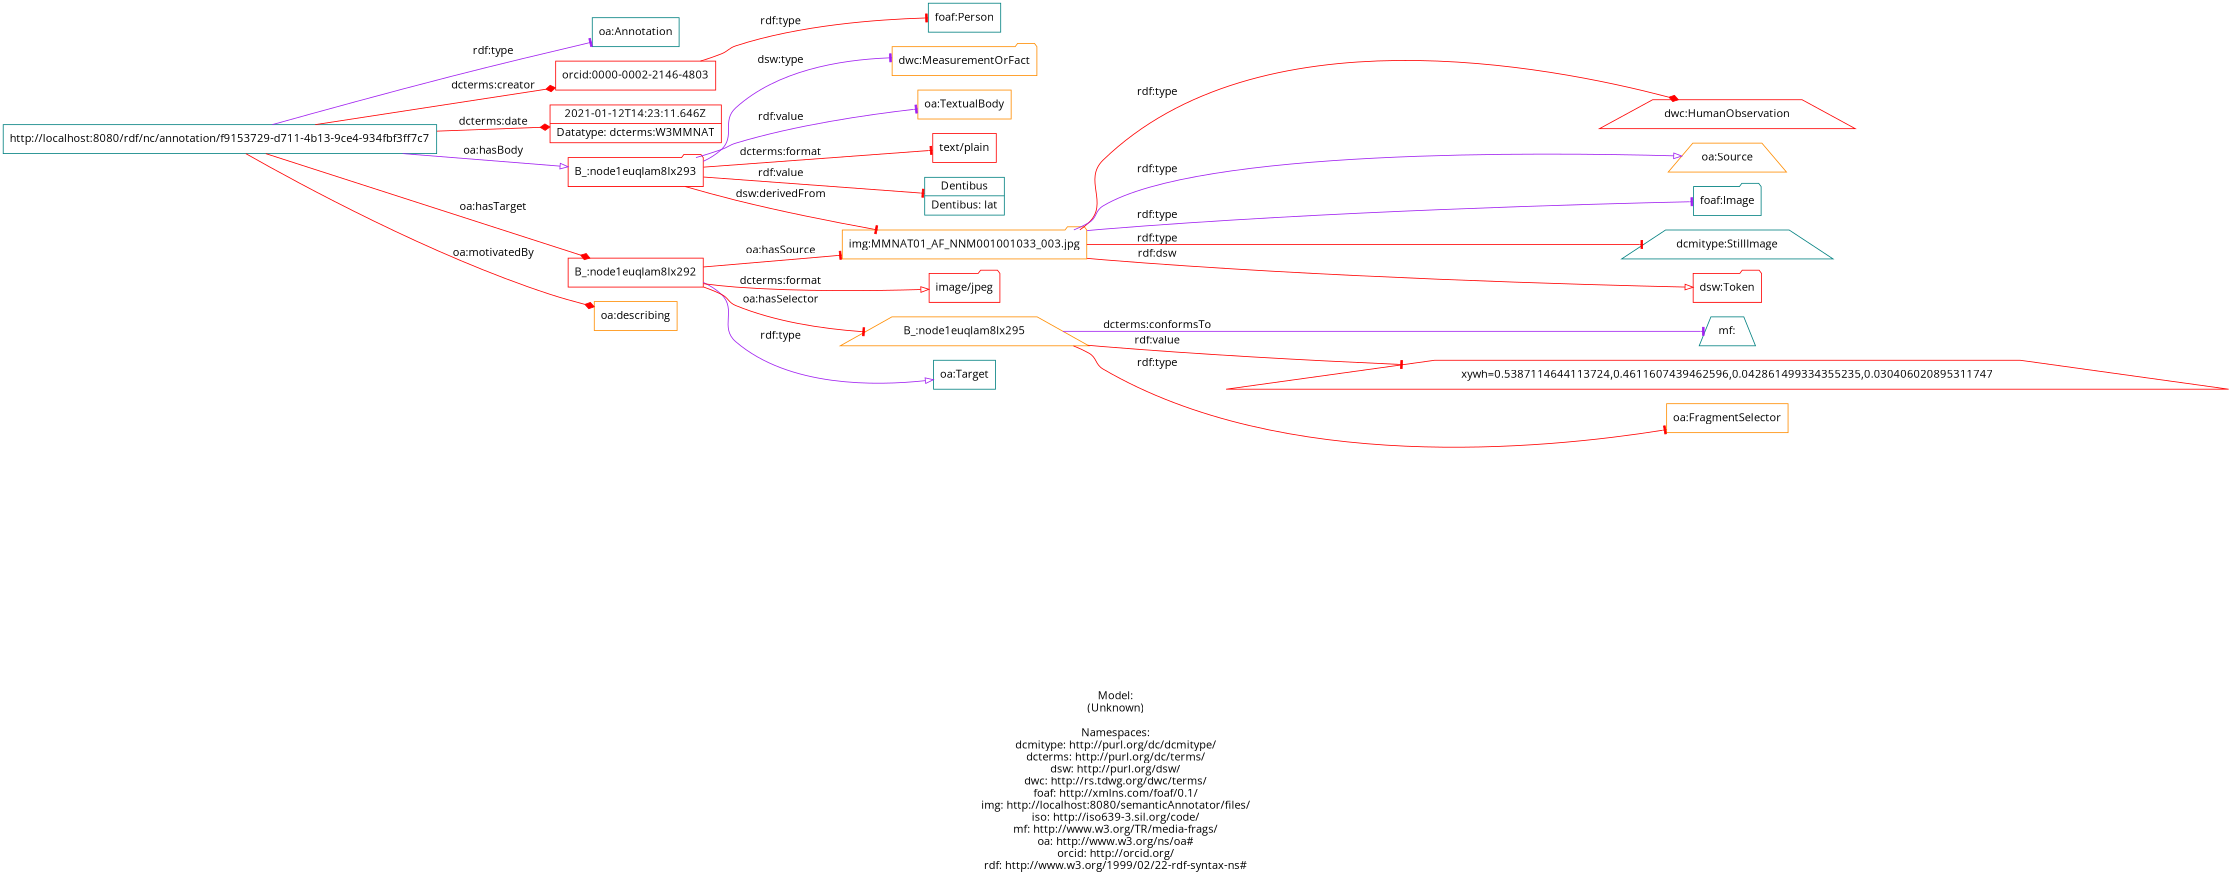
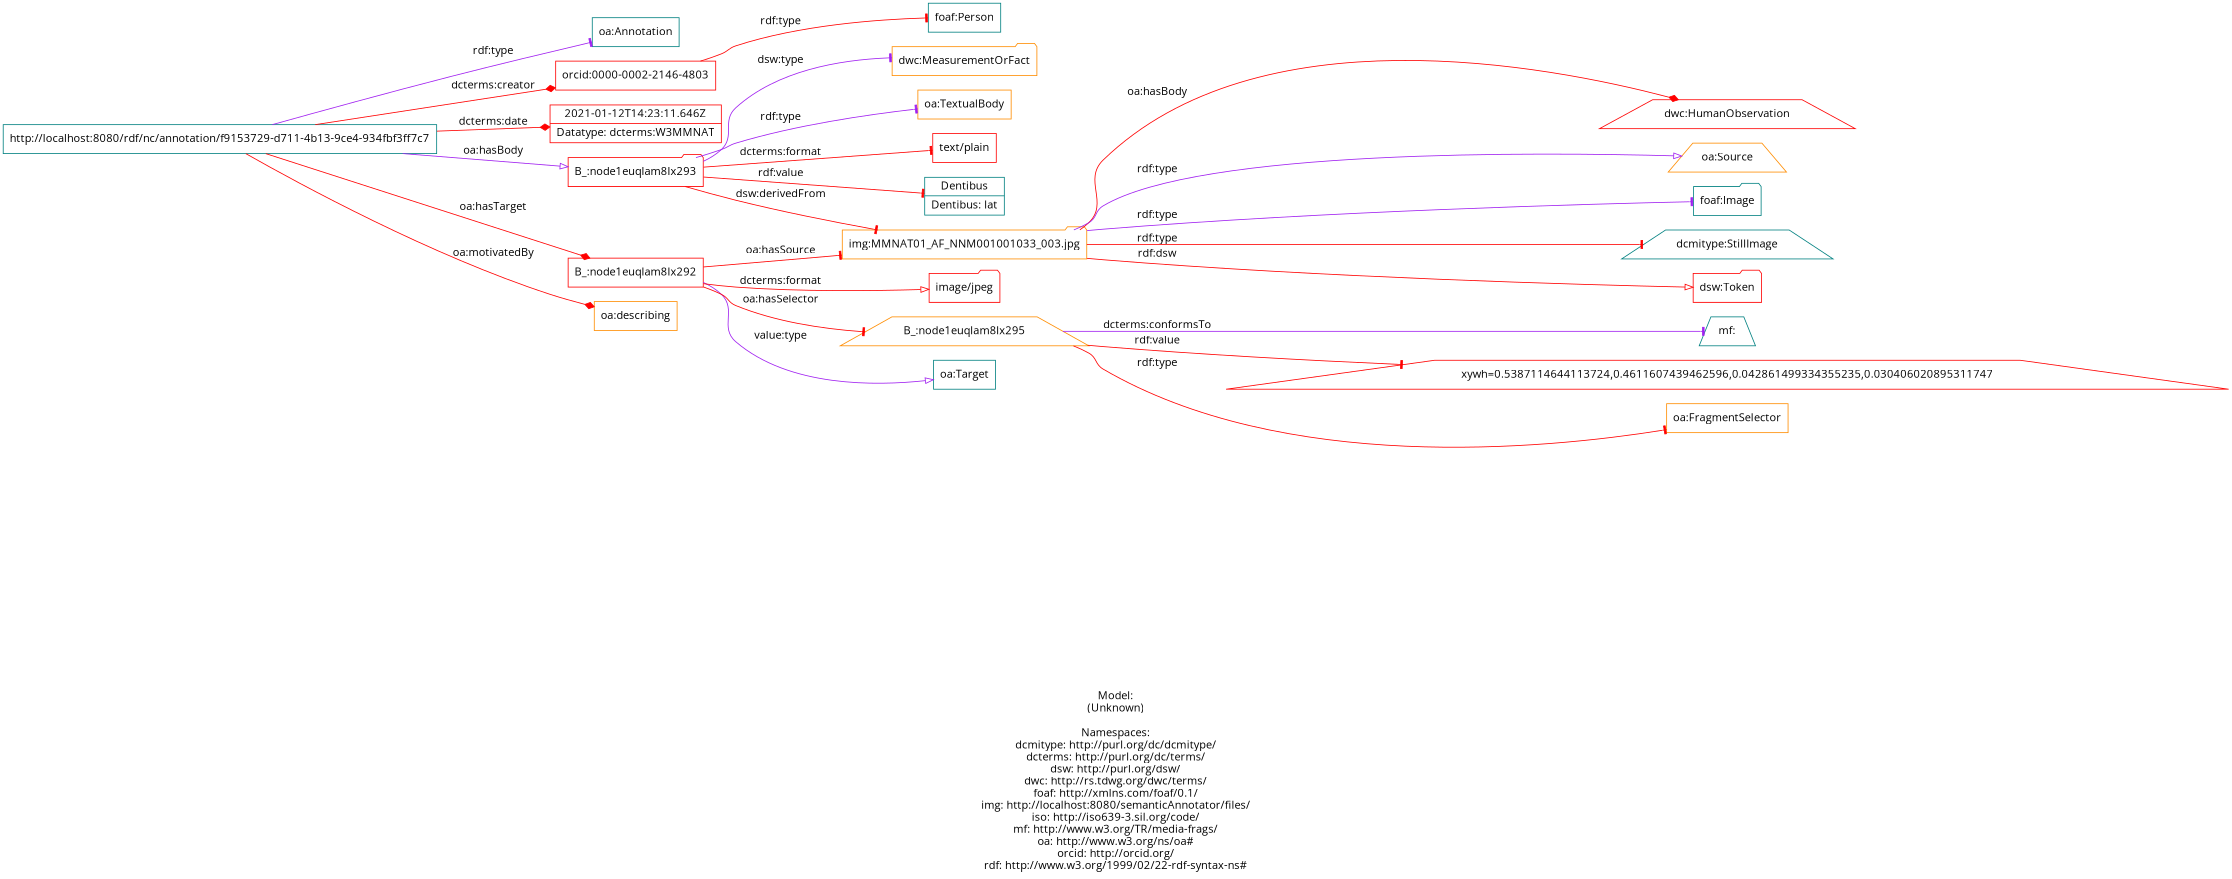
(1157, 92) -> (1157, 92)
(781, 117) -> (781, 117)
(781, 336) -> (781, 336)
